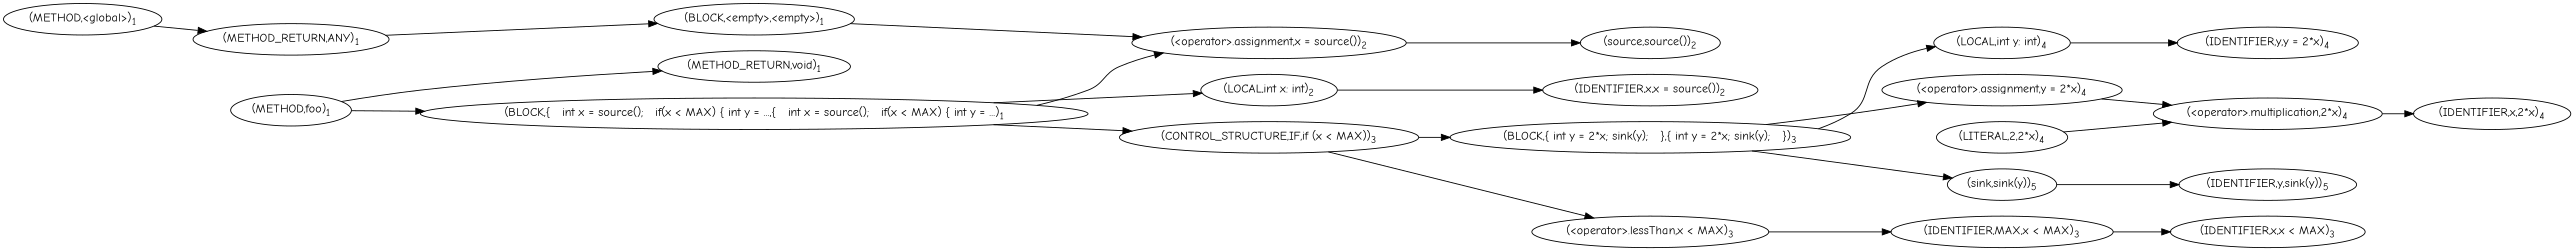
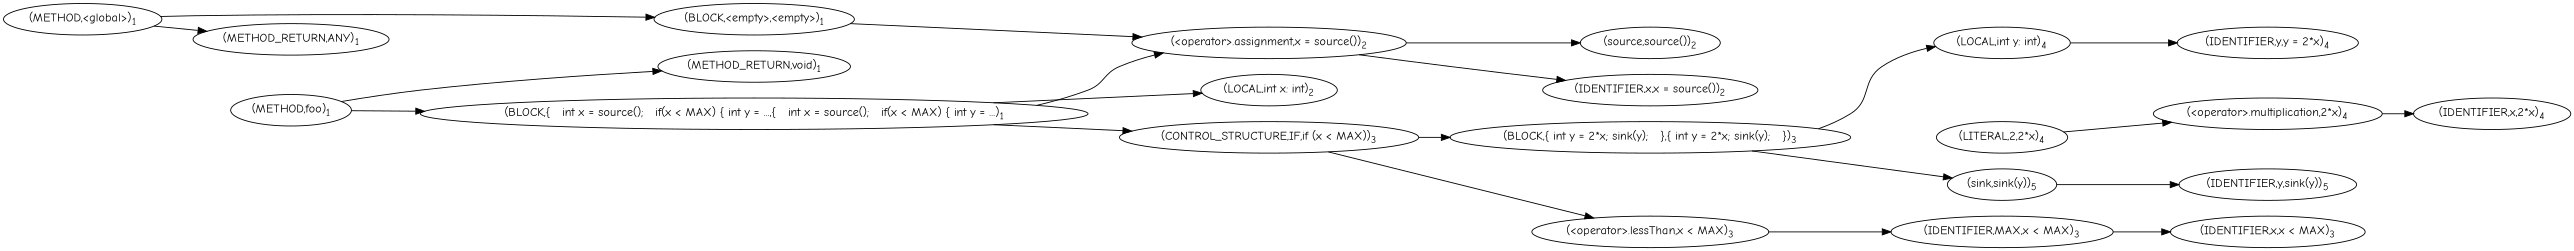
(517, 30) -> (403, 15)
(1436, 90) -> (1458, 67)
(2002, 90) -> none
